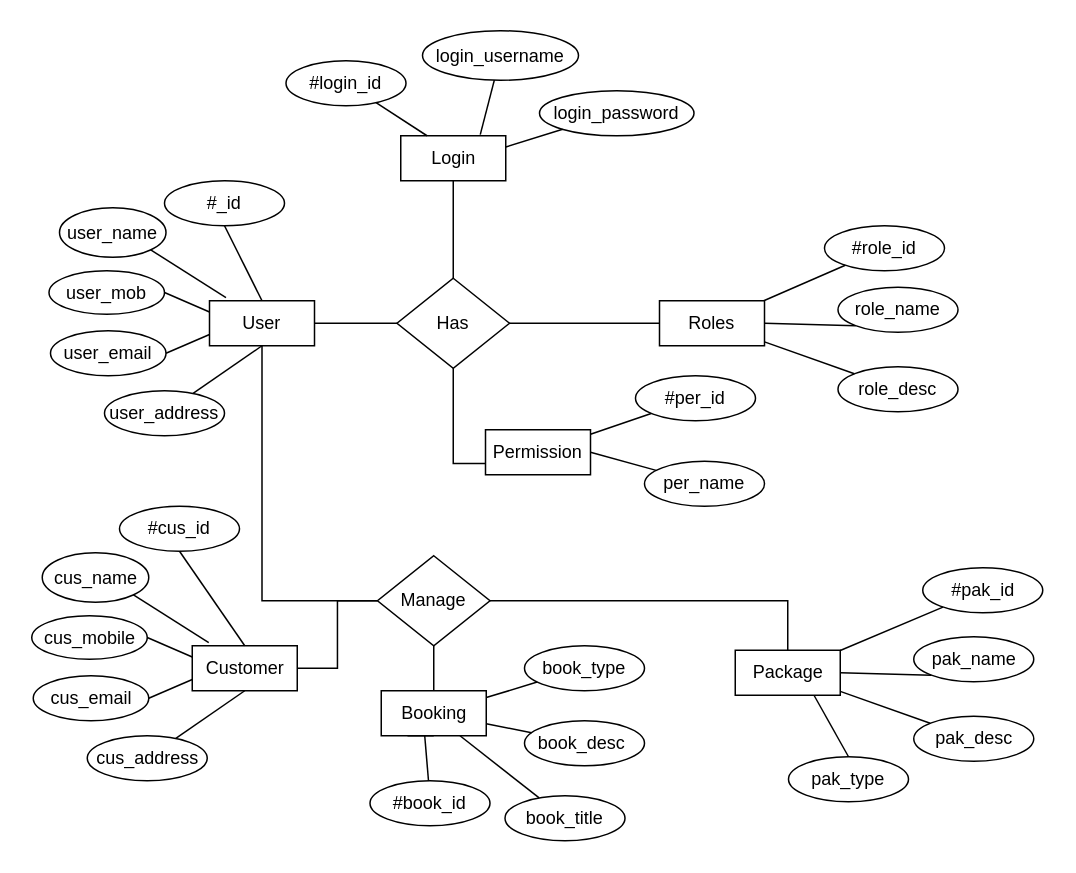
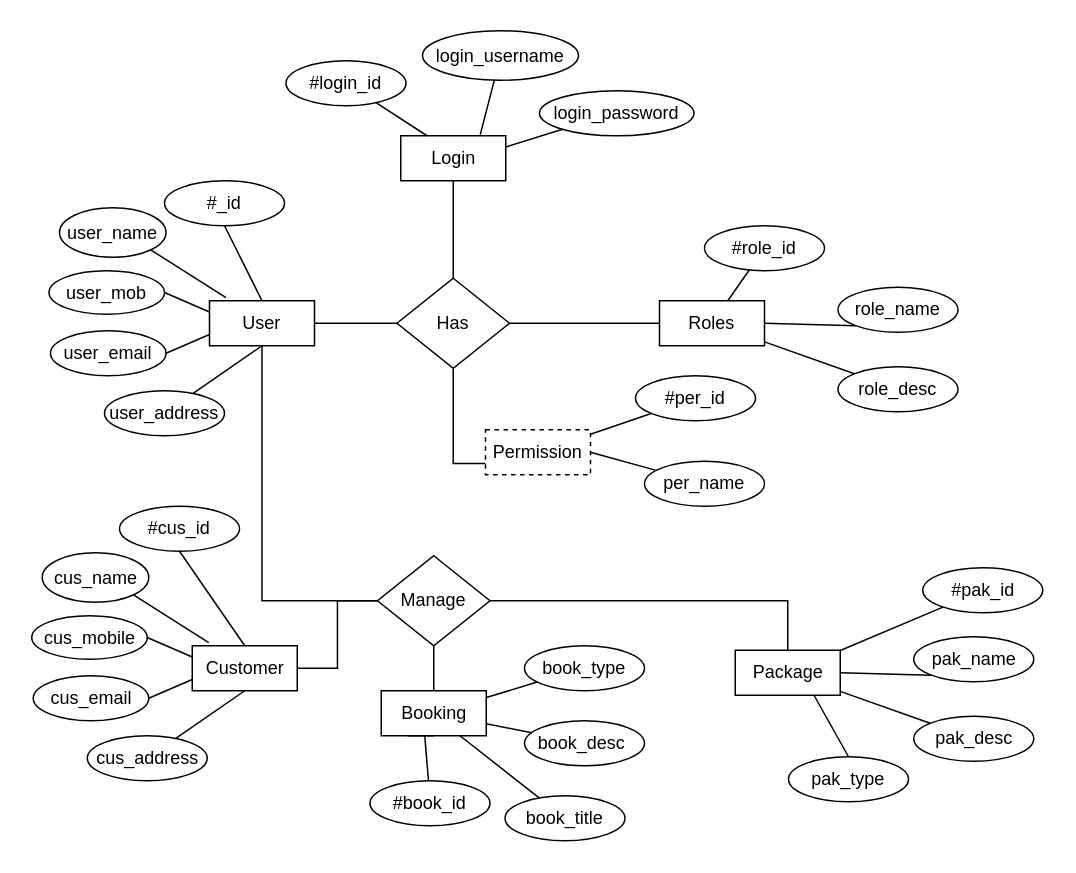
(884, 248) -> (764, 248)
(538, 452) -> (538, 452)
